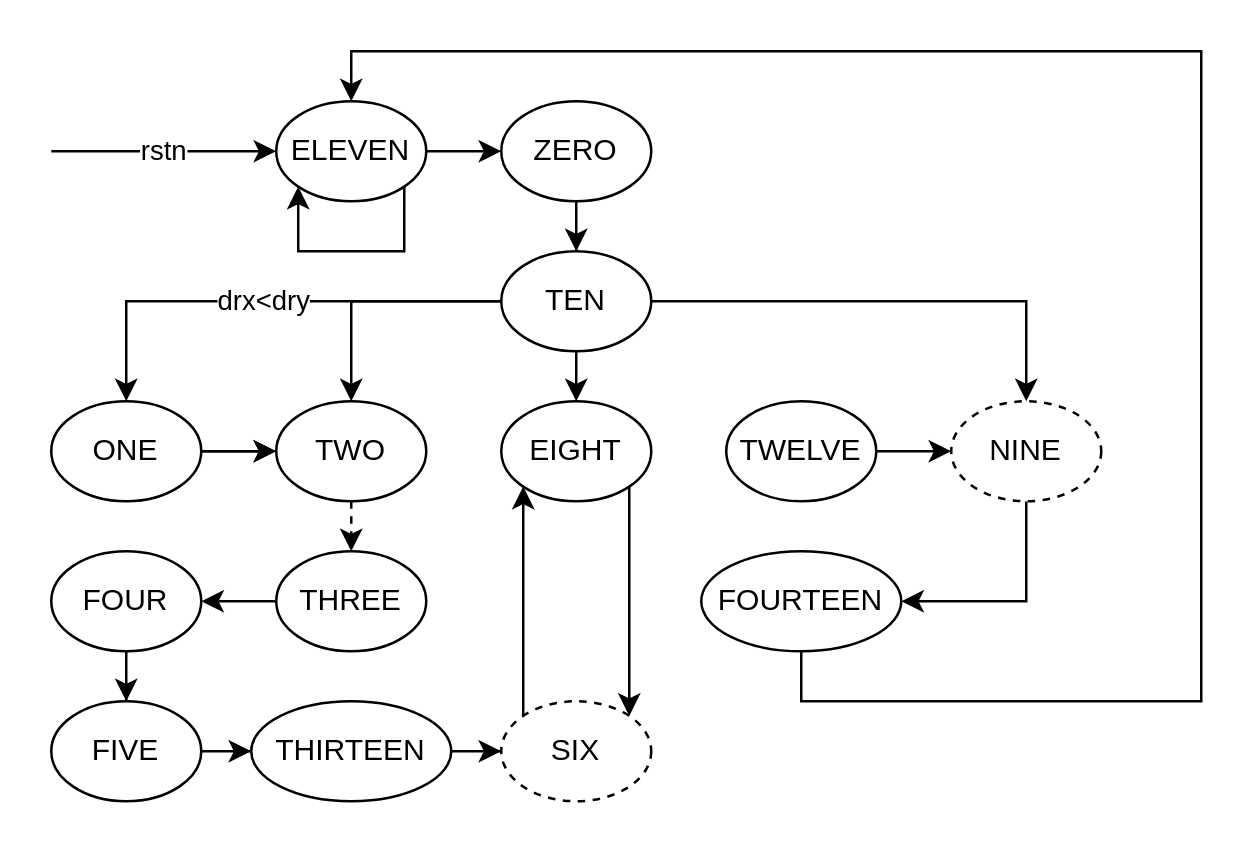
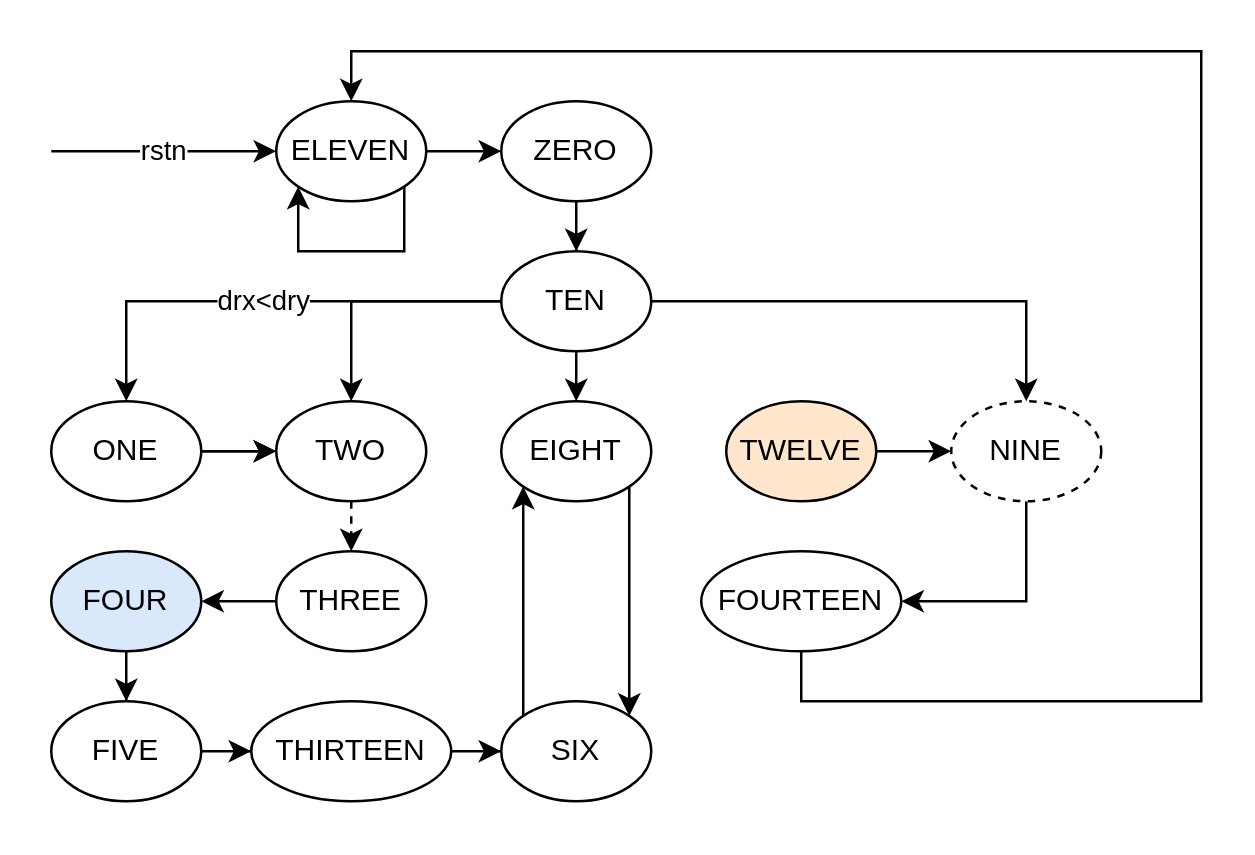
(801, 451) -> (801, 451)
(126, 601) -> (126, 601)
(576, 751) -> (576, 751)
